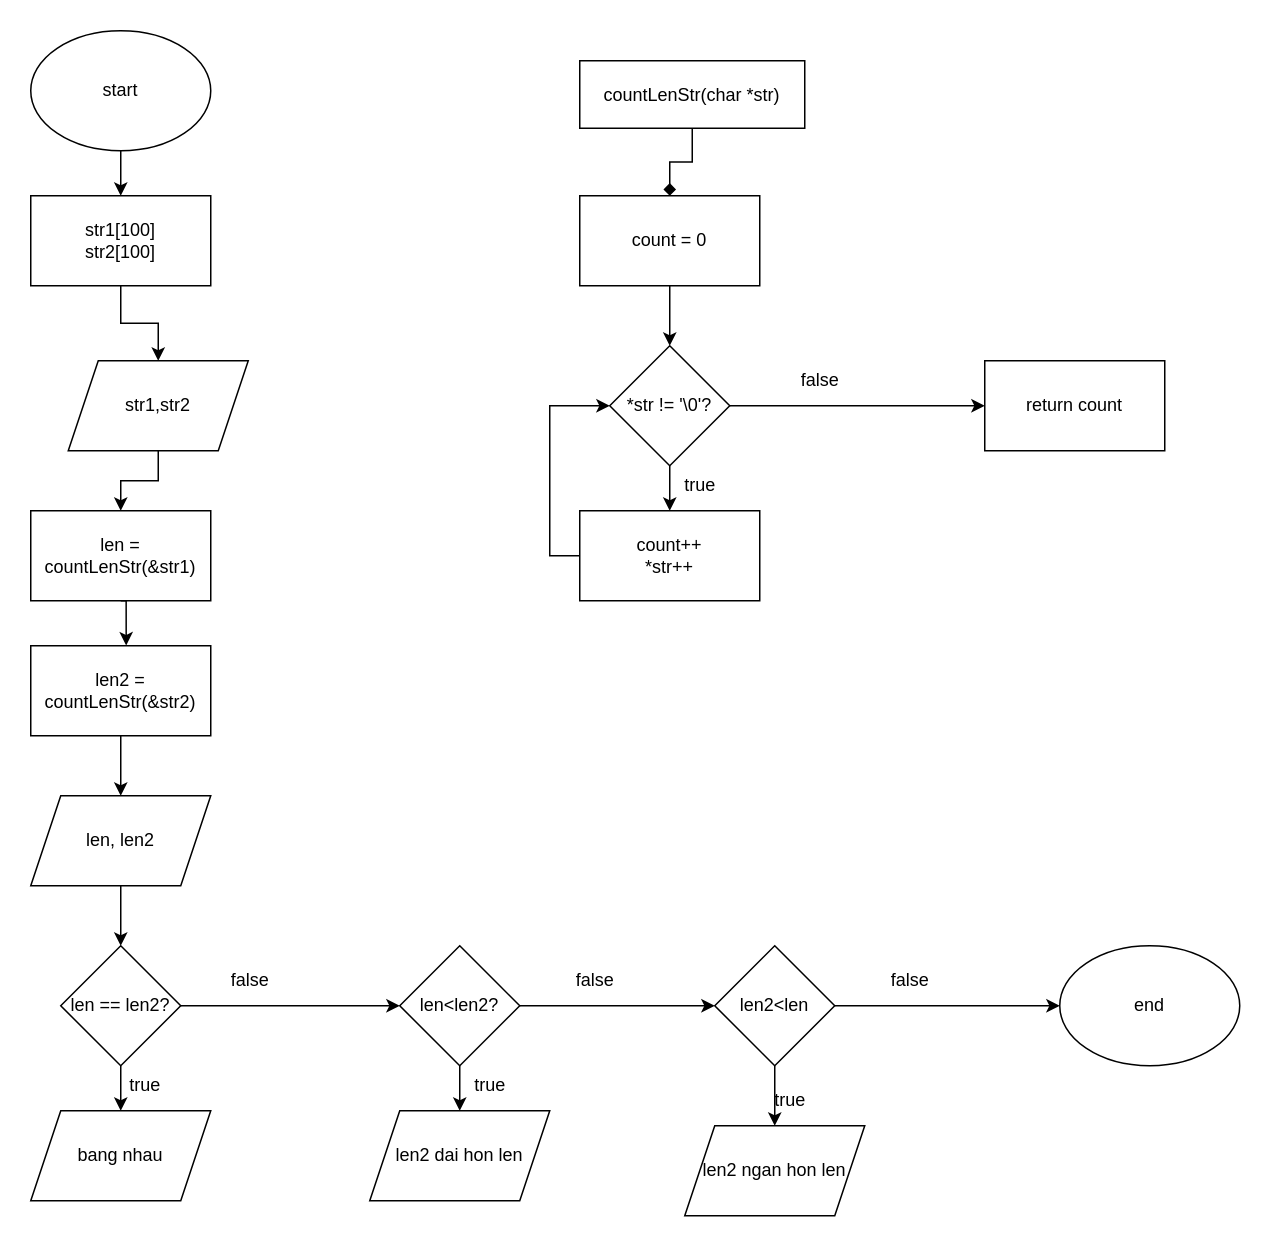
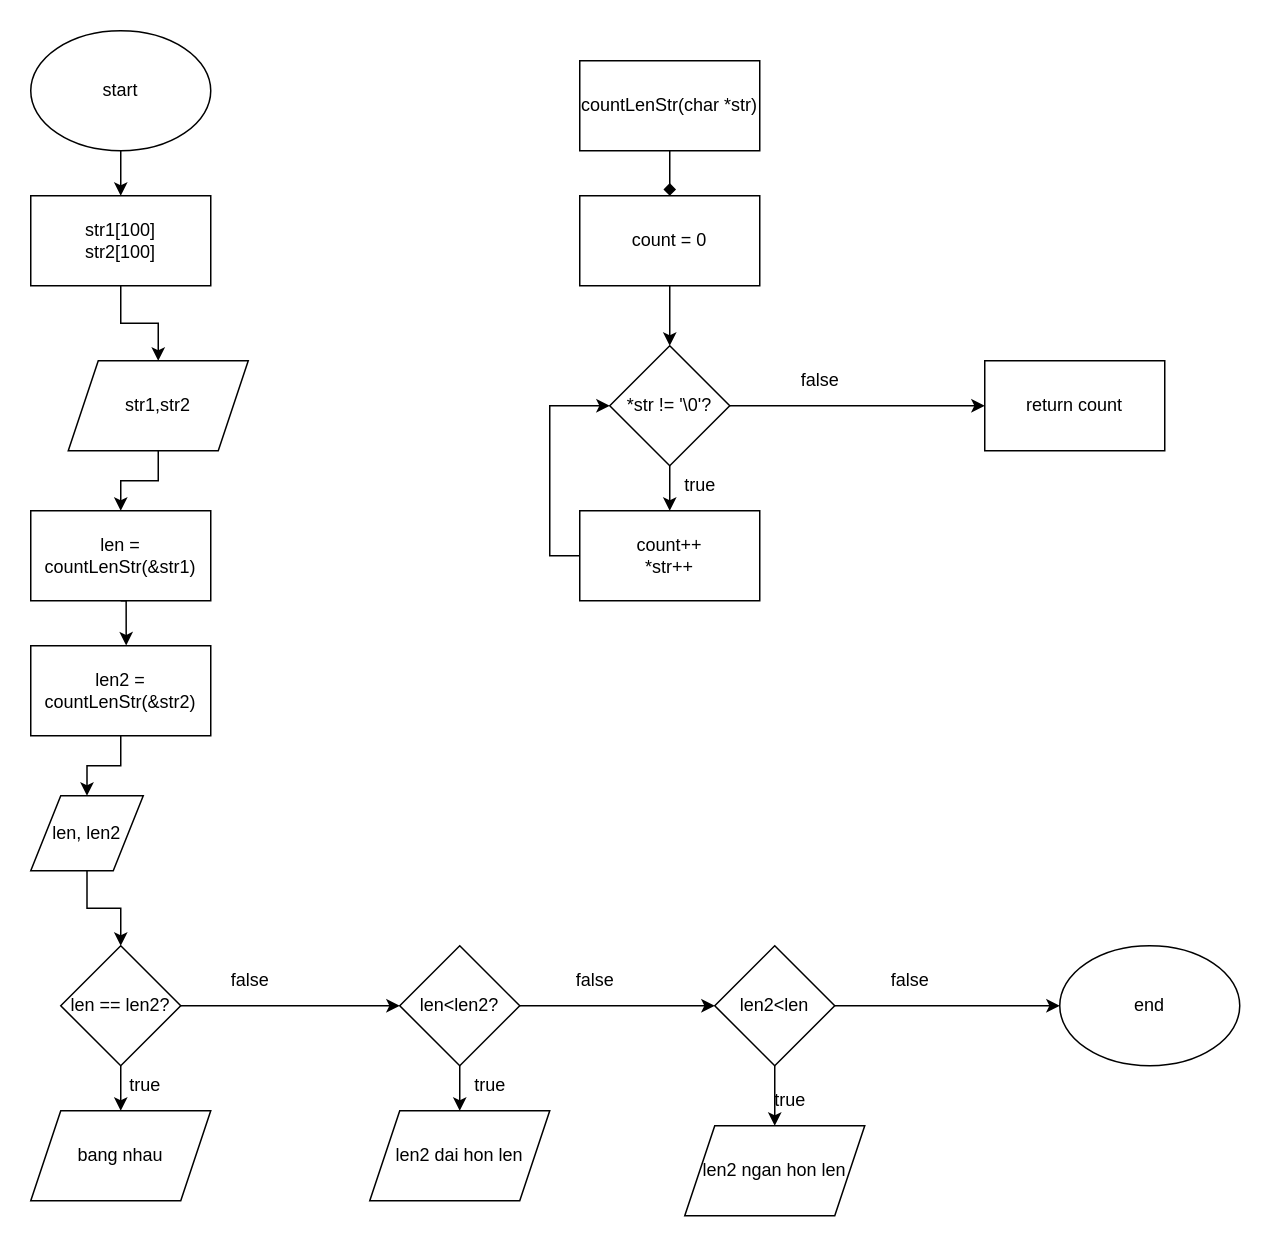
(692, 95) -> (670, 106)
(121, 841) -> (87, 833)
